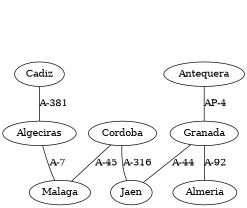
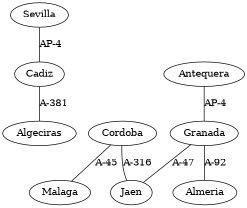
none -> (39, 15)
(48, 163) -> none
(183, 163) -> (183, 163)
